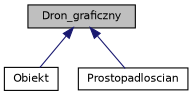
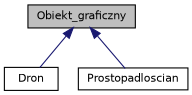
(82, 16) -> (82, 16)
(31, 79) -> (31, 79)
